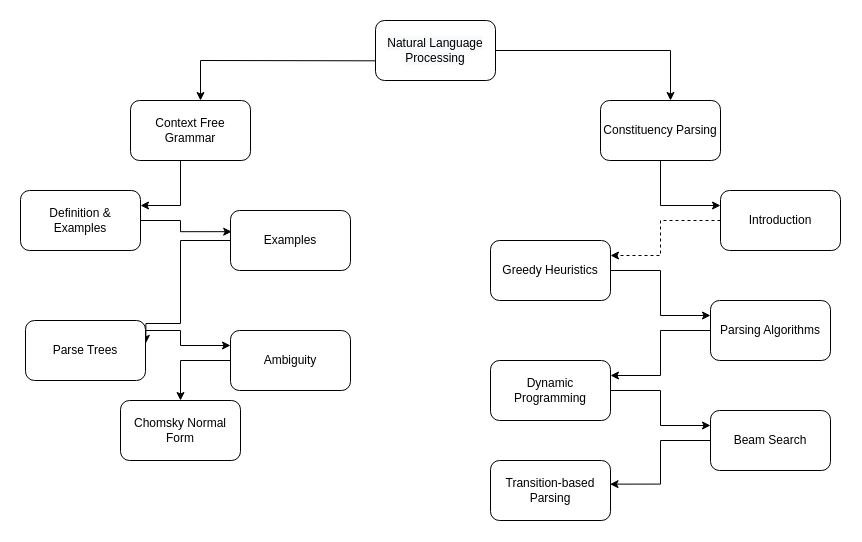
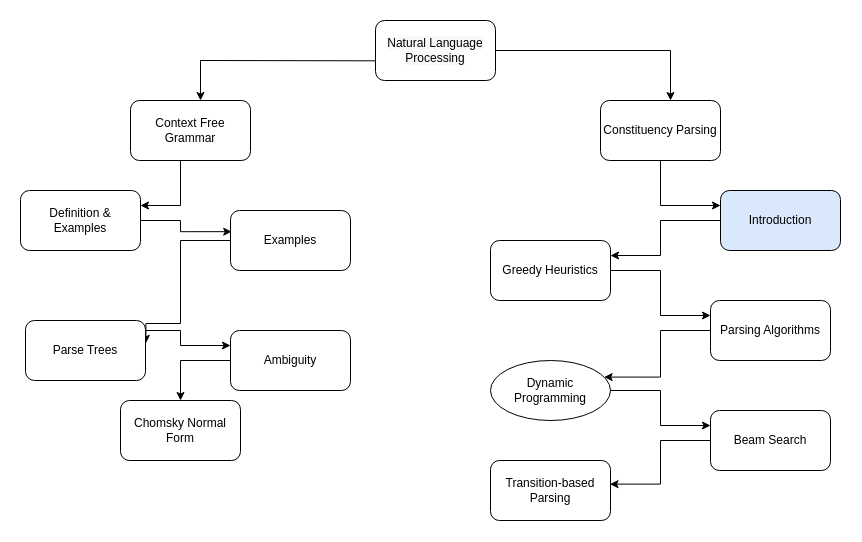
(781, 221) -> (781, 221)
(661, 231) -> (661, 231)
(551, 391) -> (551, 391)
